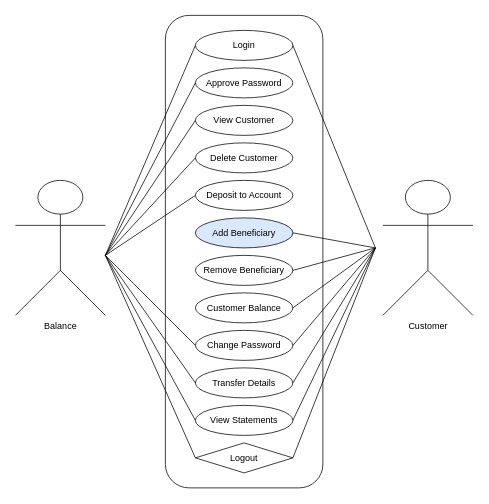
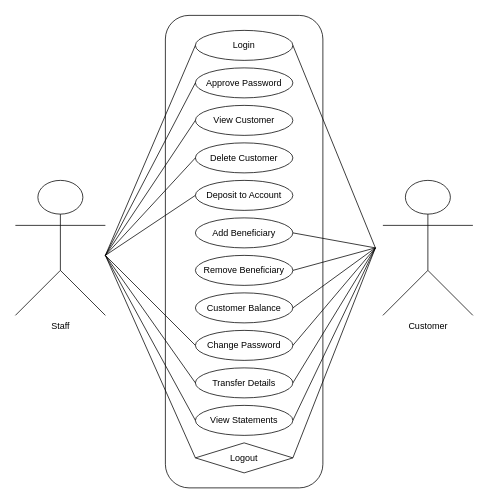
(244, 233) -> (244, 233)
(61, 326) -> (61, 326)
